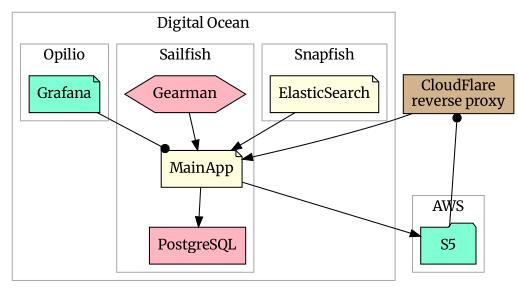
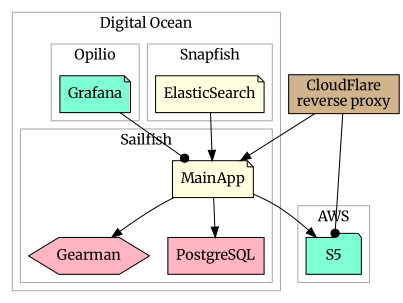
(192, 126) -> (146, 213)
(453, 175) -> (339, 171)
